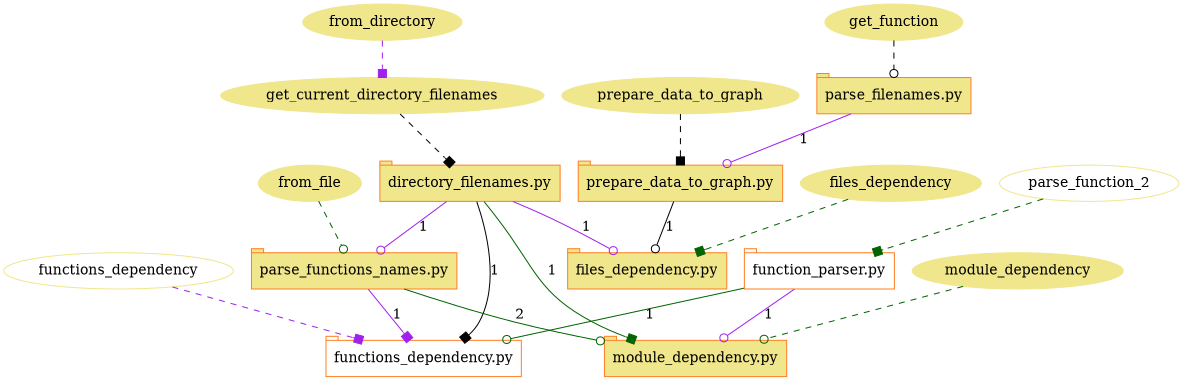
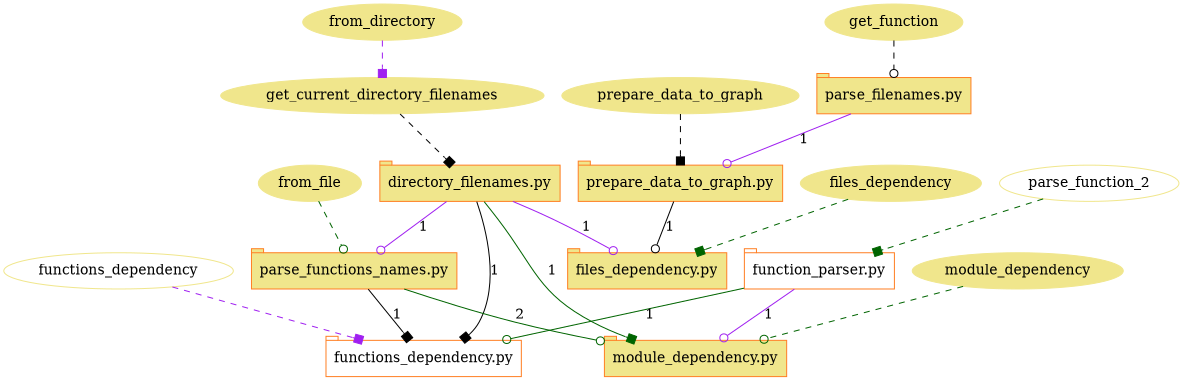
(386, 311) -> (386, 311)
